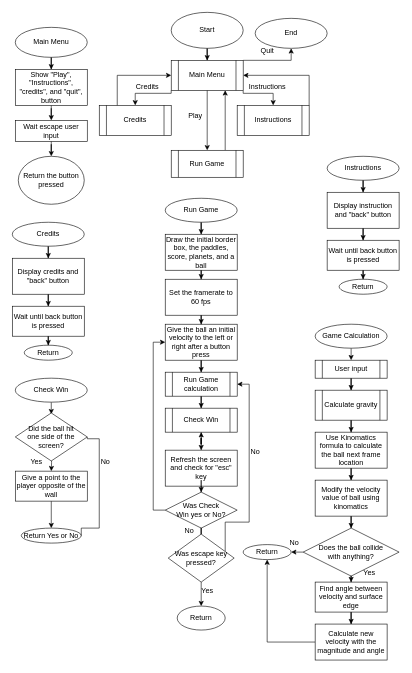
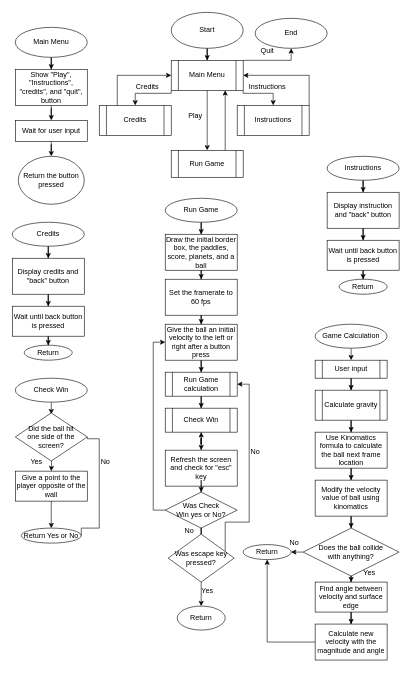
(51, 131) -> (51, 131)
